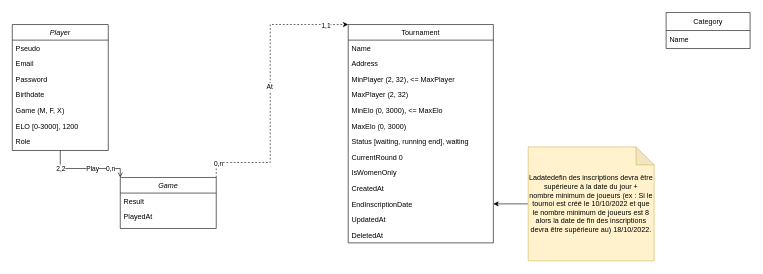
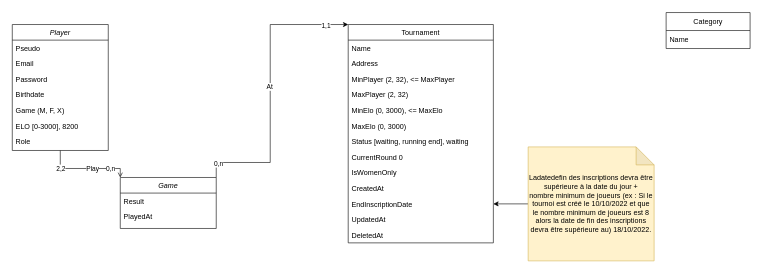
(270, 80) -> (270, 80)
(49, 126) -> (49, 126)
